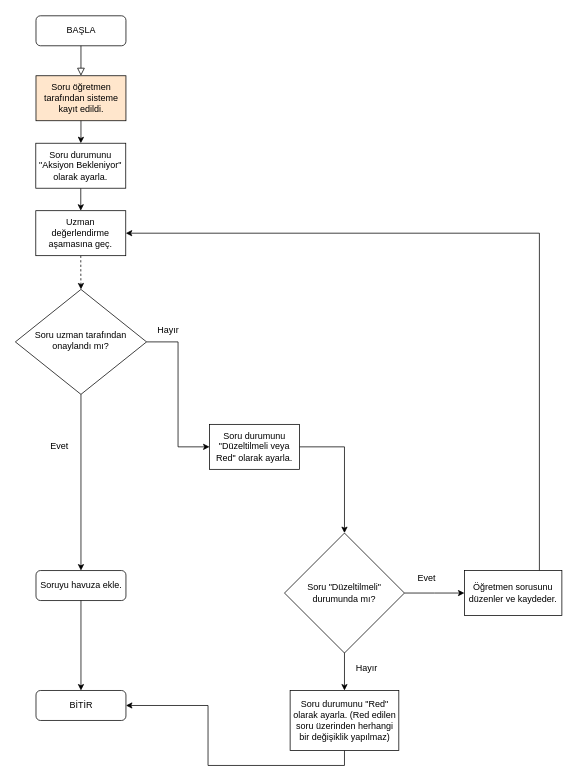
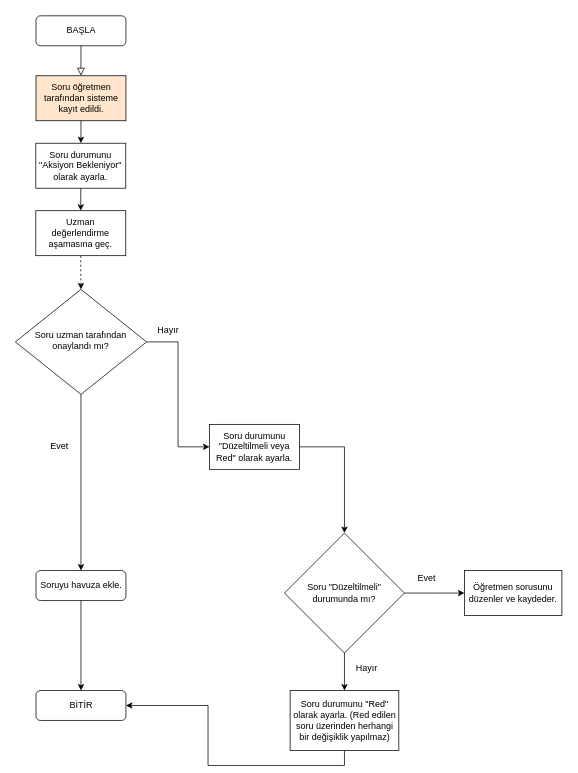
(504, 233) -> none
